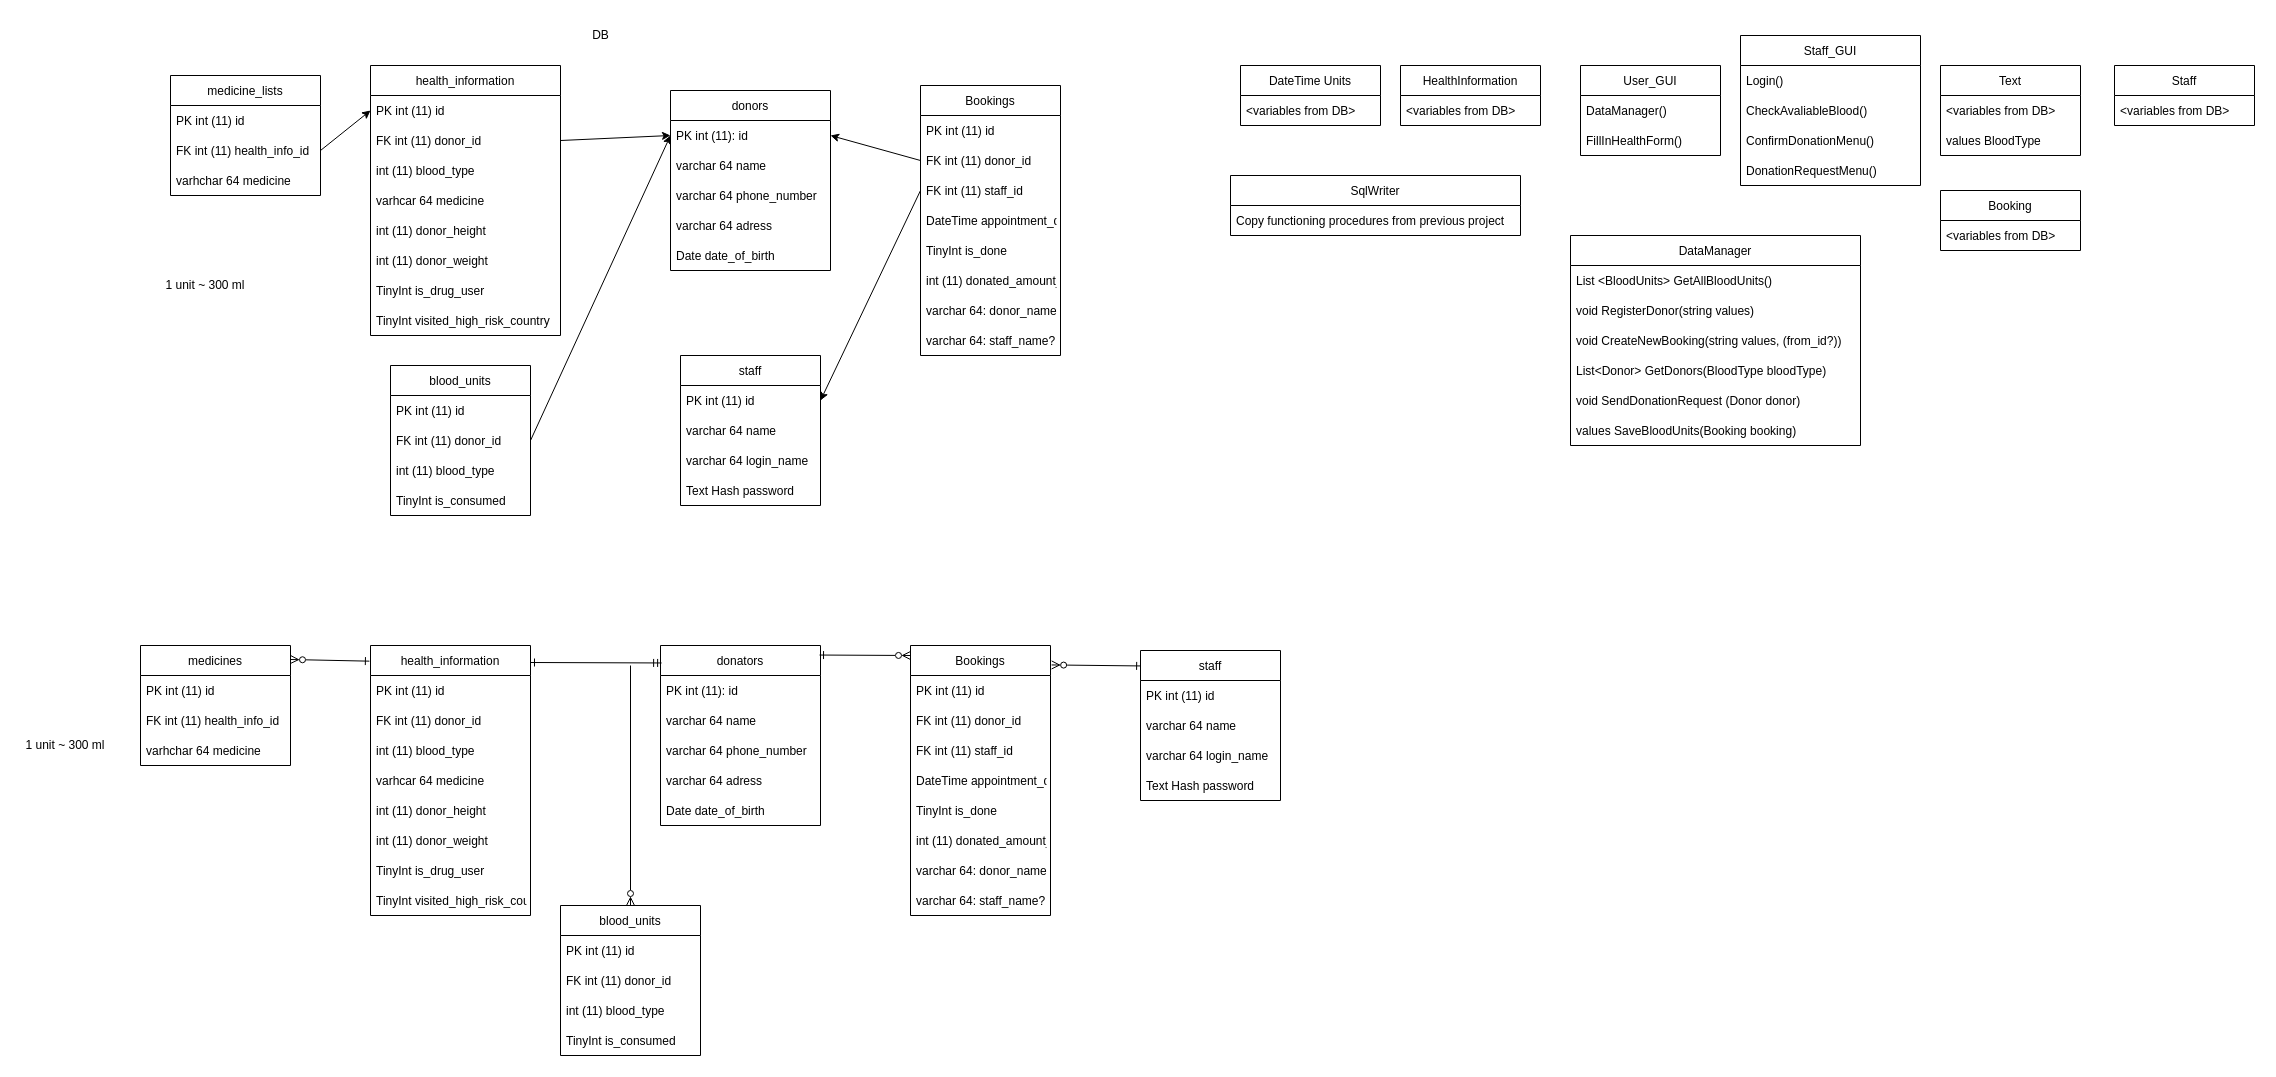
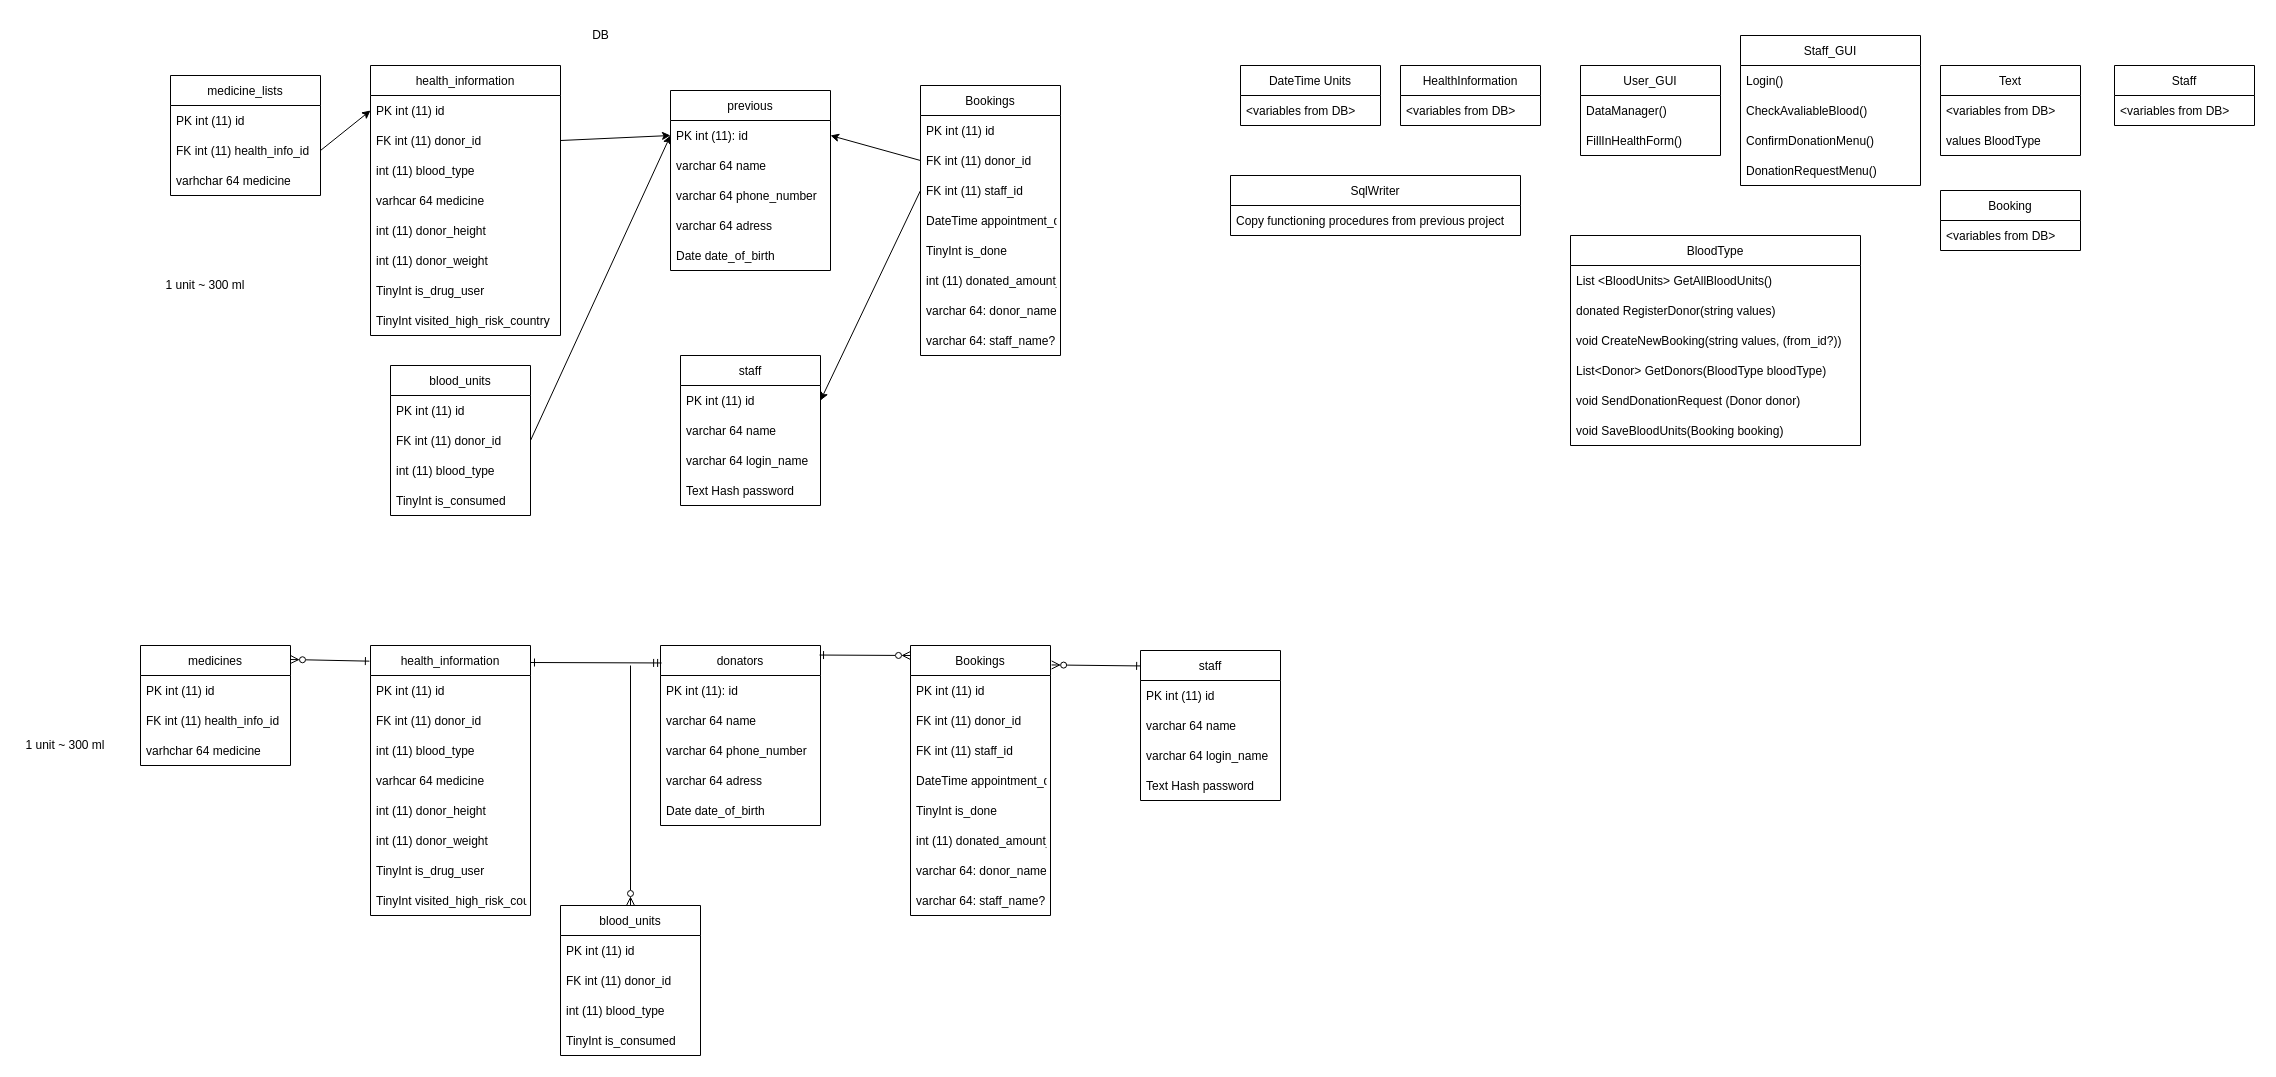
(750, 106) -> (750, 106)
(1715, 251) -> (1715, 251)
(1678, 311) -> (1689, 311)
(1693, 431) -> (1686, 431)
